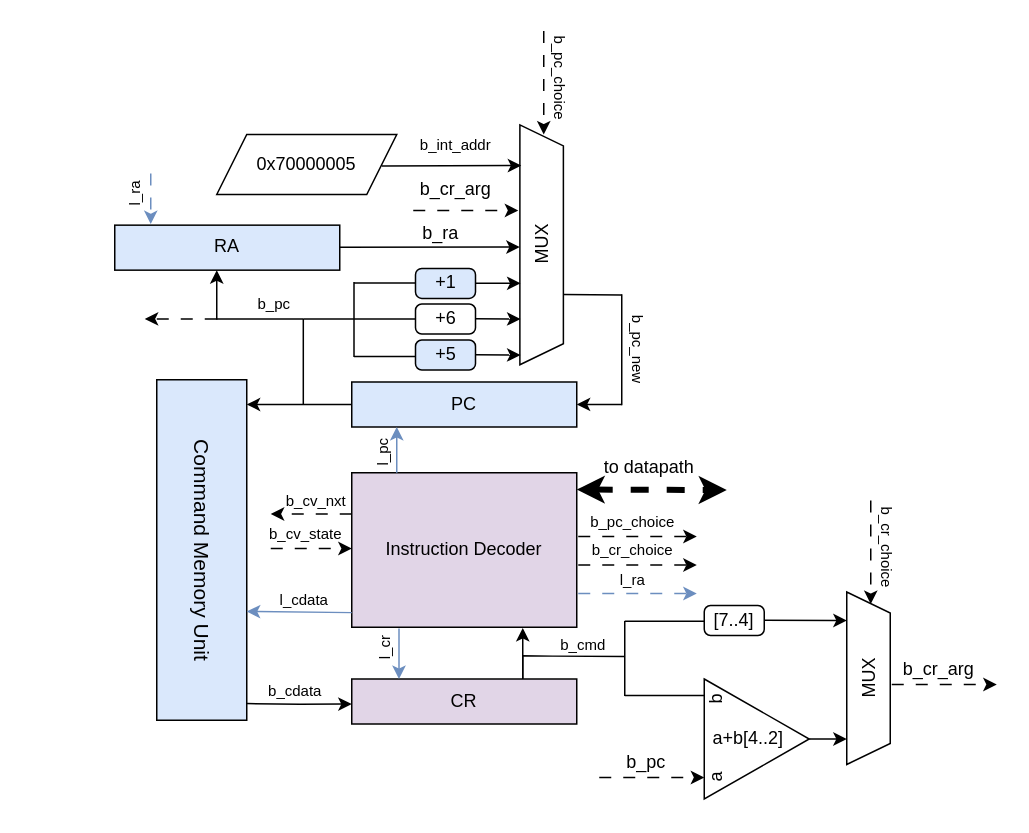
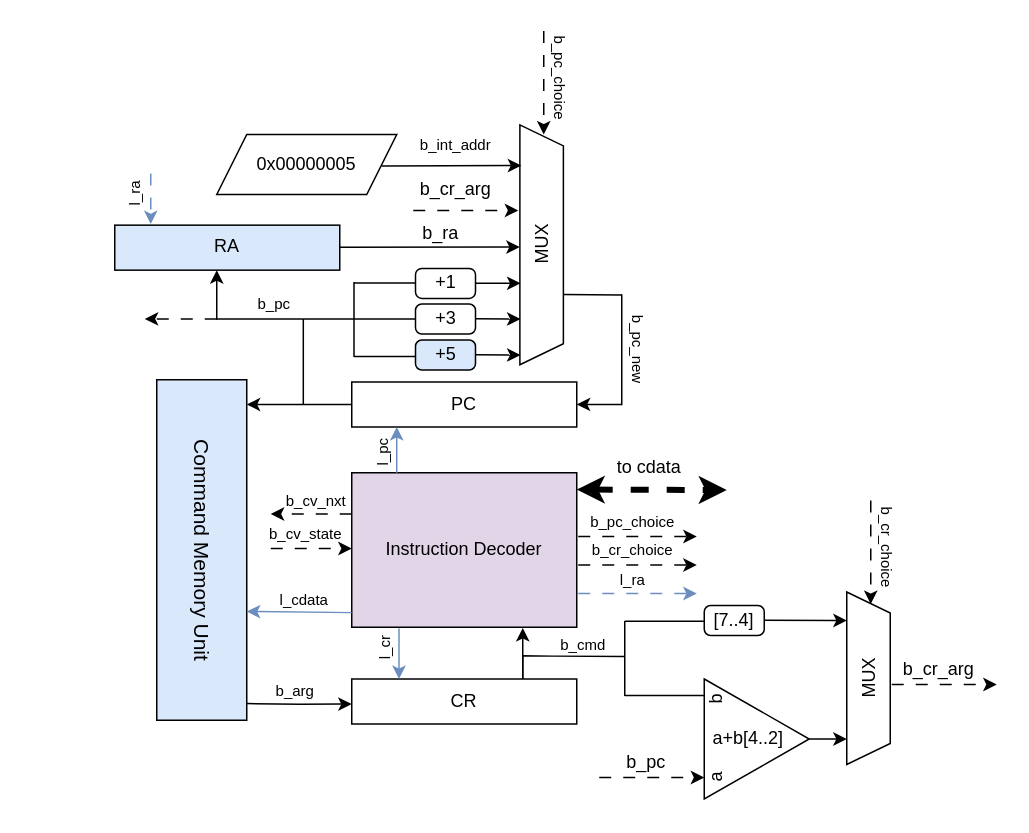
(307, 164) -> (307, 164)
(446, 283) -> (446, 283)
(446, 319) -> (446, 319)
(464, 404) -> (464, 404)
(650, 467) -> (650, 467)
(296, 691) -> (296, 691)
(464, 701) -> (464, 701)
